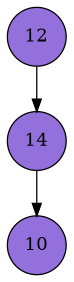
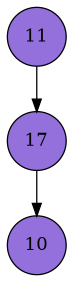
(37, 37) -> (37, 37)
(37, 141) -> (37, 141)
